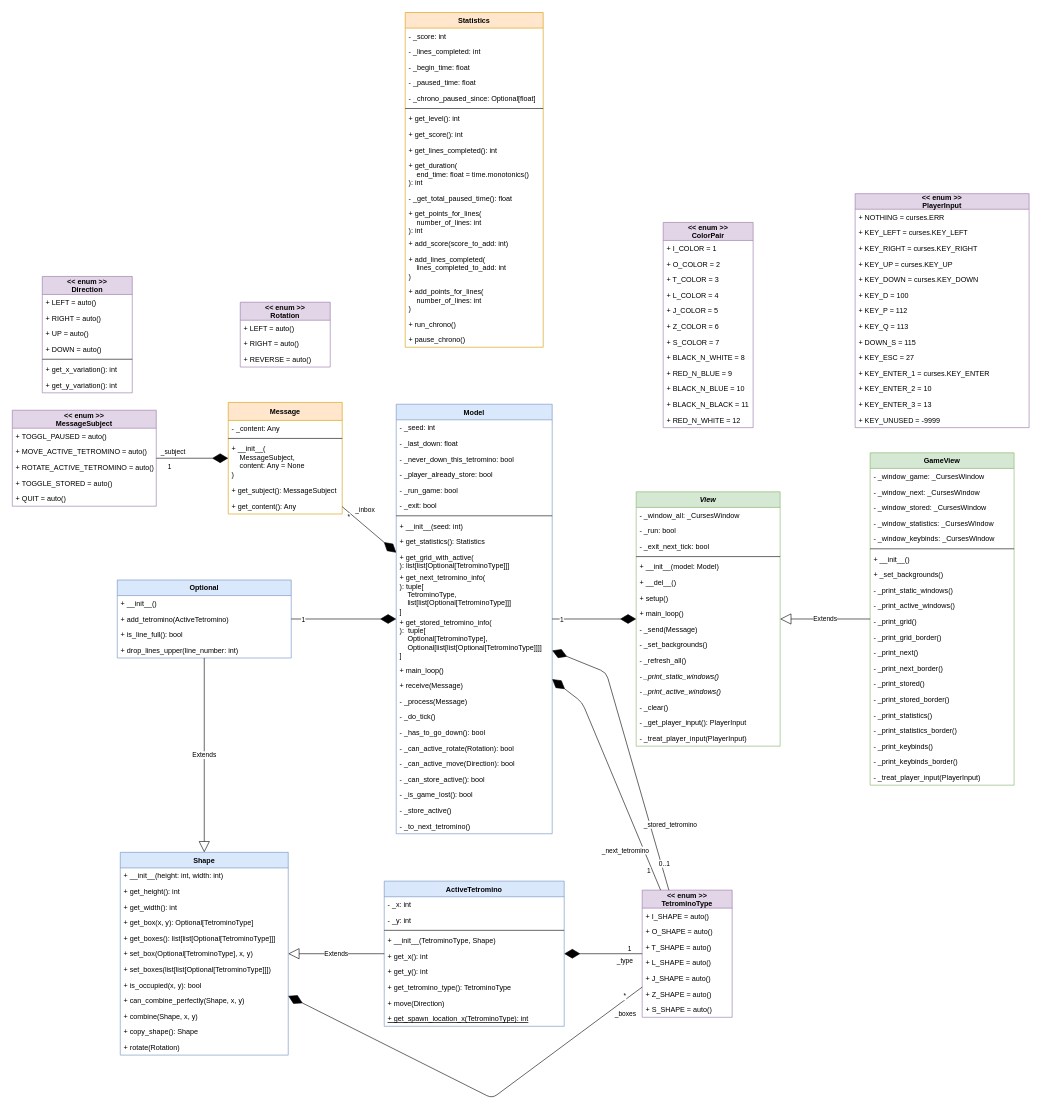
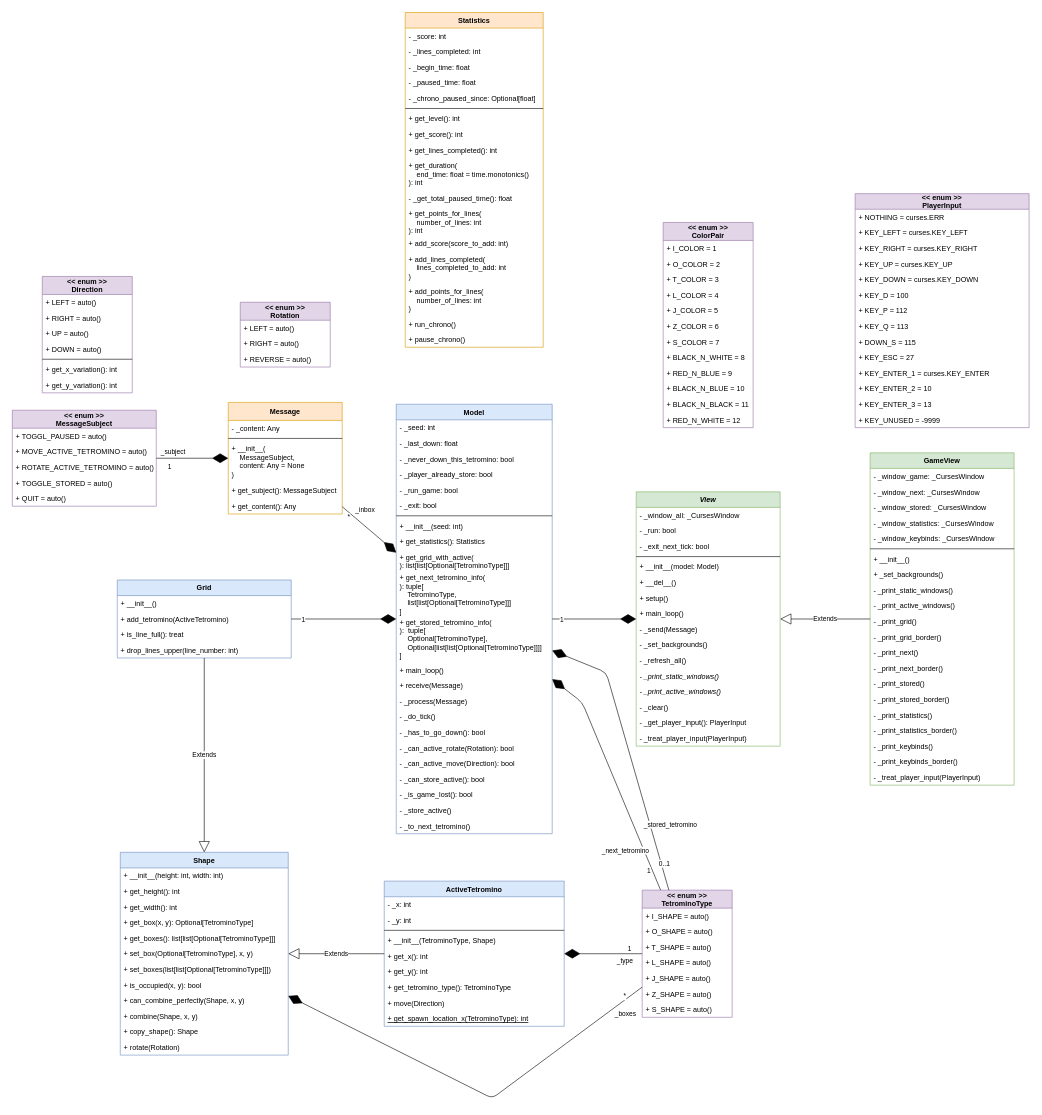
(204, 588) -> (204, 588)
(157, 635) -> (159, 635)
